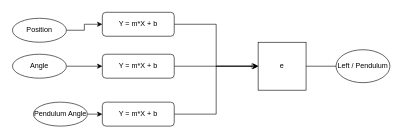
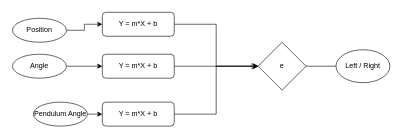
(282, 66) -> (282, 66)
(363, 66) -> (363, 66)
